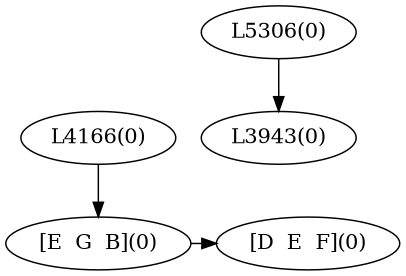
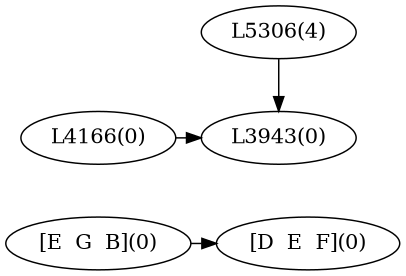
(279, 32) -> (279, 32)
(98, 183) -> (181, 138)
